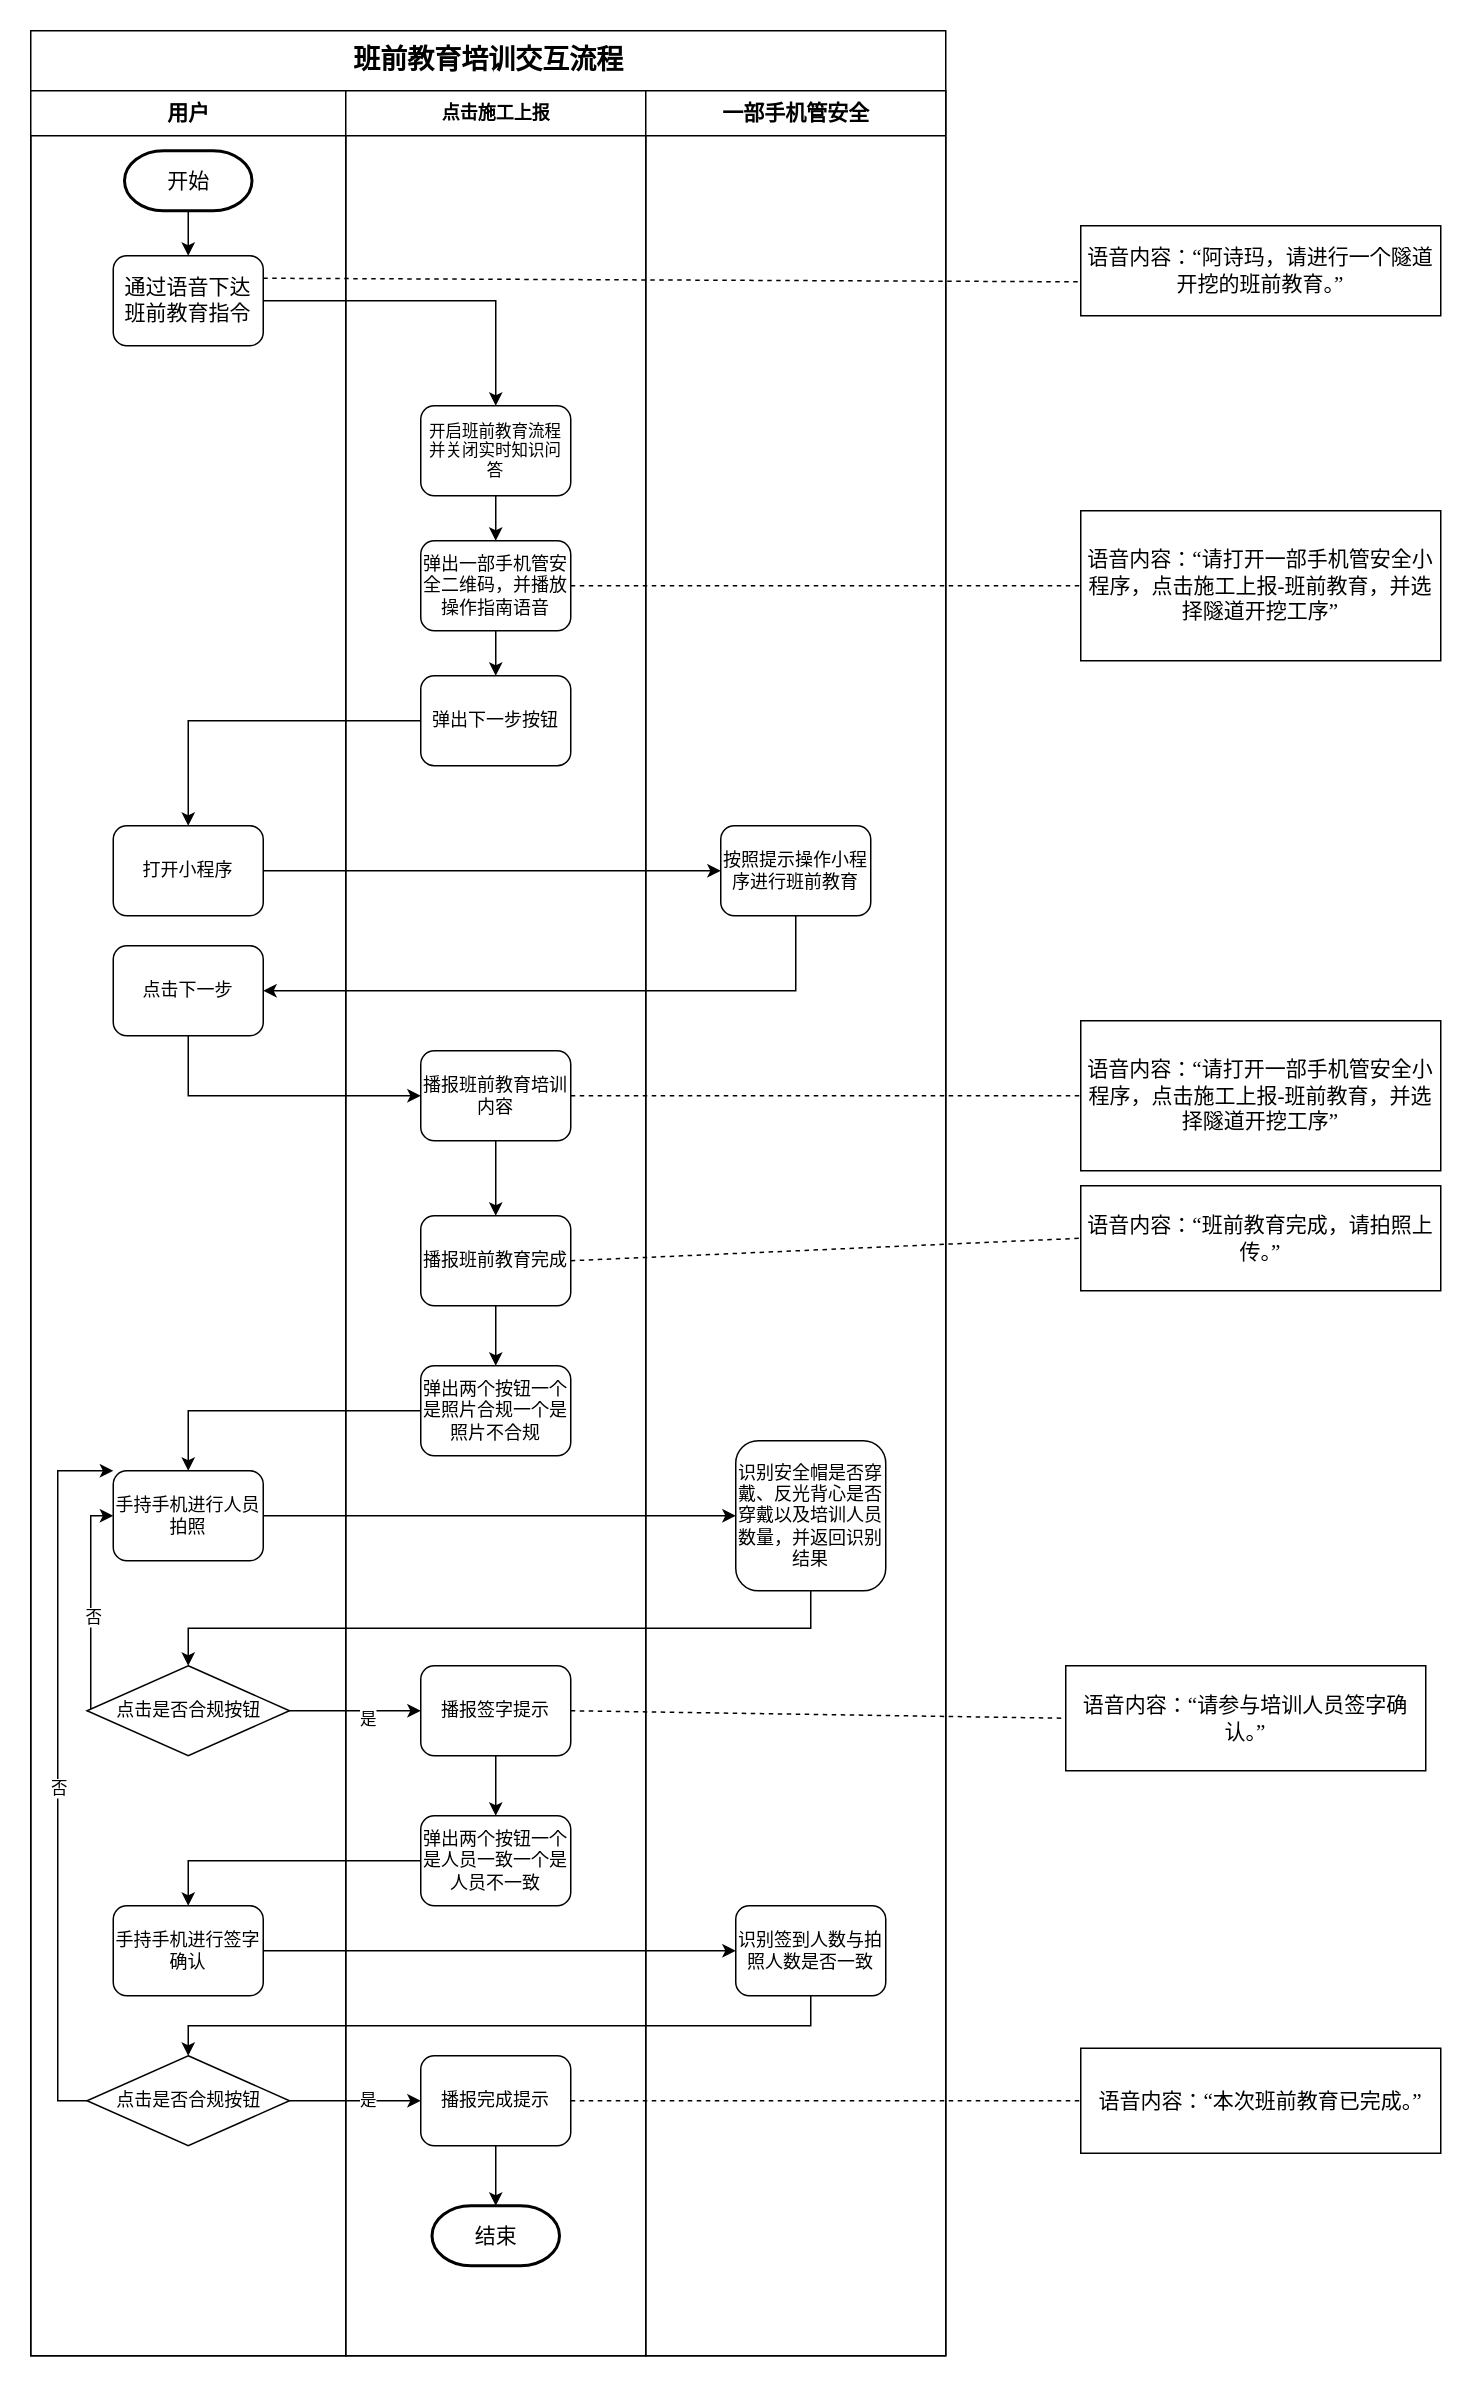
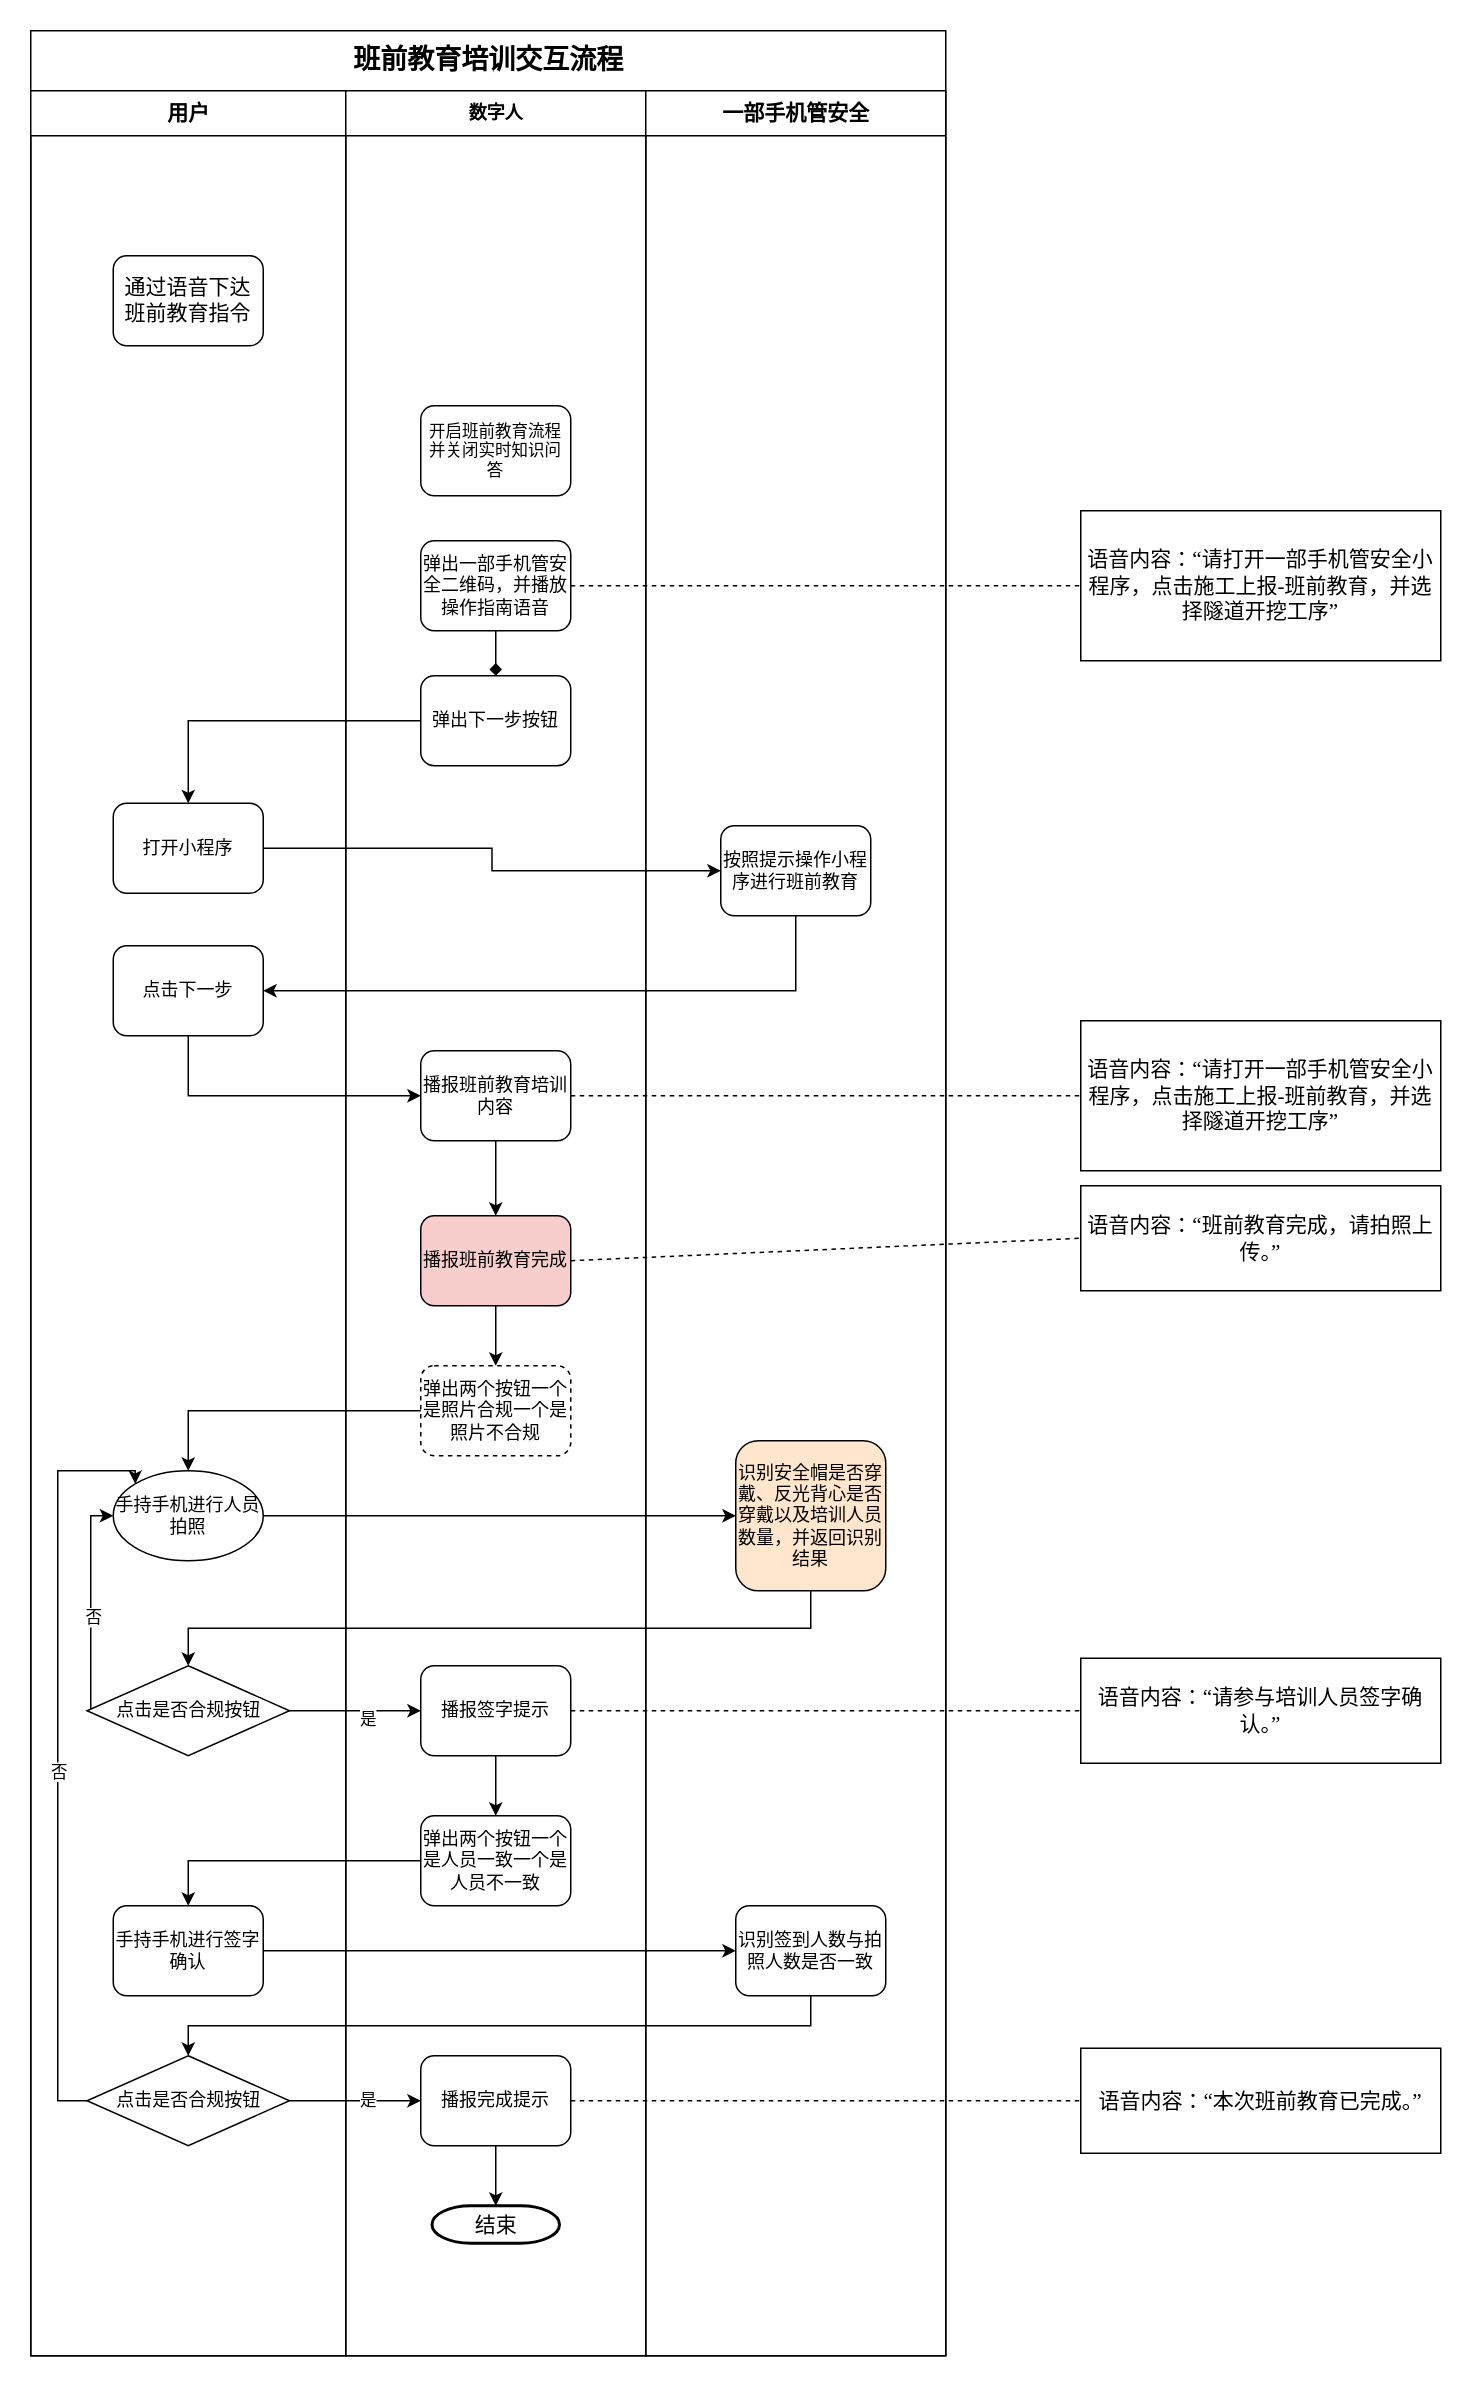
(497, 113) -> (497, 113)
(188, 181) -> none
(188, 228) -> none
(1261, 271) -> none
(673, 280) -> none
(427, 301) -> none
(496, 513) -> none
(496, 664) -> (496, 663)
(188, 871) -> (188, 848)
(496, 1261) -> (496, 1261)
(496, 1411) -> (496, 1411)
(188, 1516) -> (188, 1516)
(811, 1516) -> (811, 1516)
(1246, 1718) -> (1261, 1711)
(496, 2236) -> (496, 2225)
